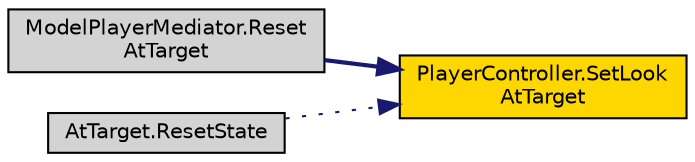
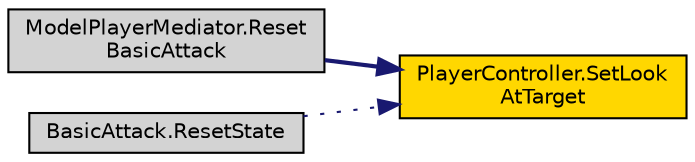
(166, 41) -> (166, 41)
(166, 133) -> (166, 133)
